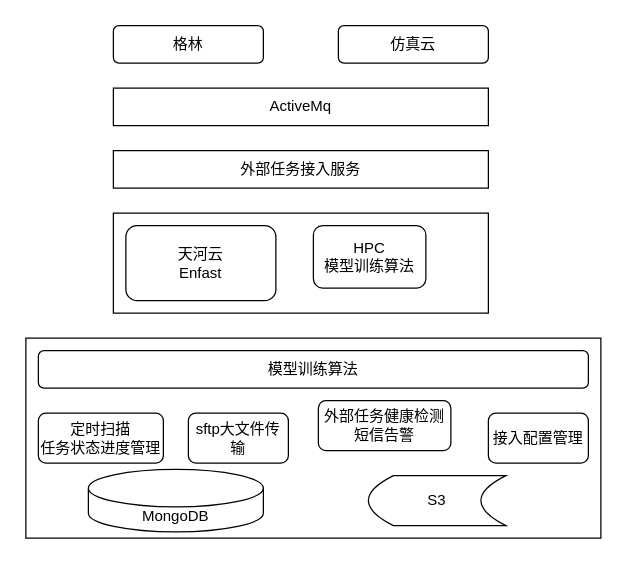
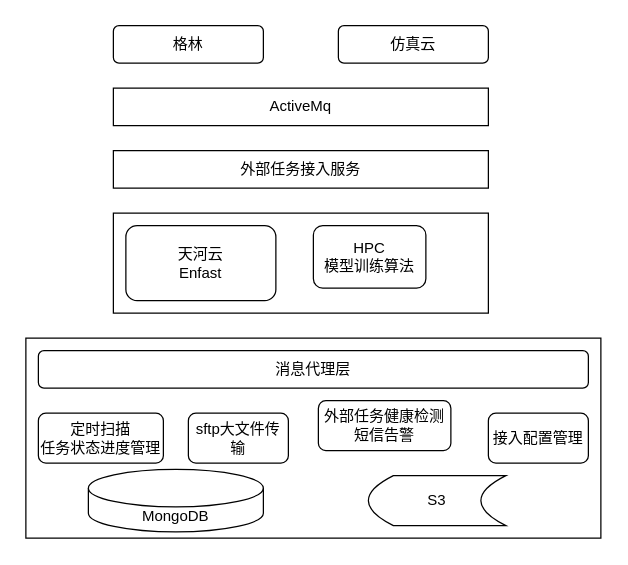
(313, 369) -> (313, 369)
